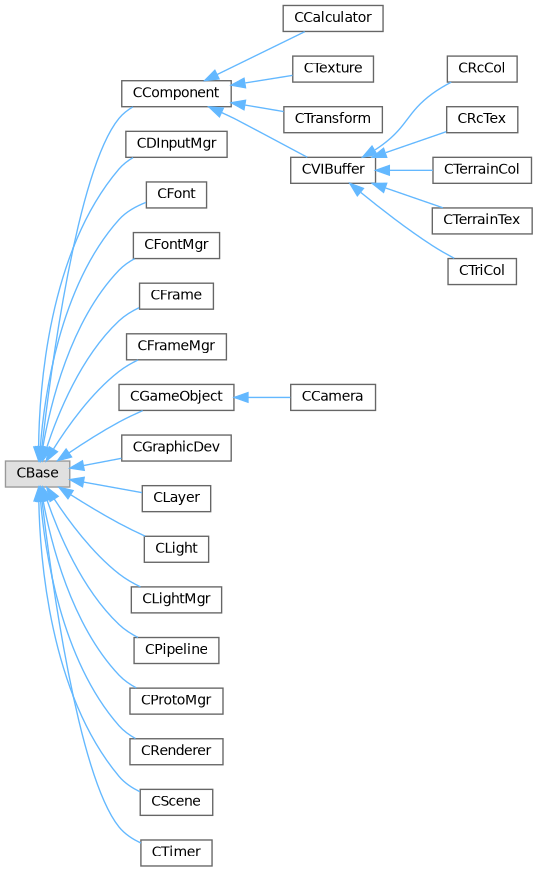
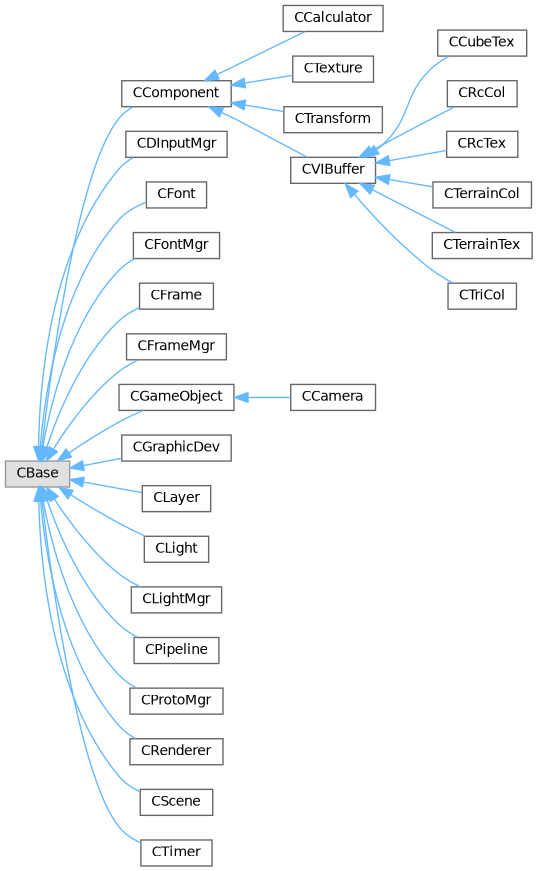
none -> (482, 43)
